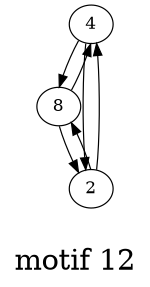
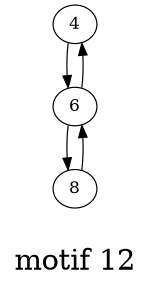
(70, 58) -> none
(76, 81) -> none
(91, 189) -> (75, 107)
